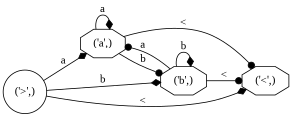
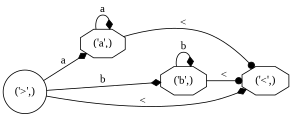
(152, 56) -> none
(137, 64) -> none
